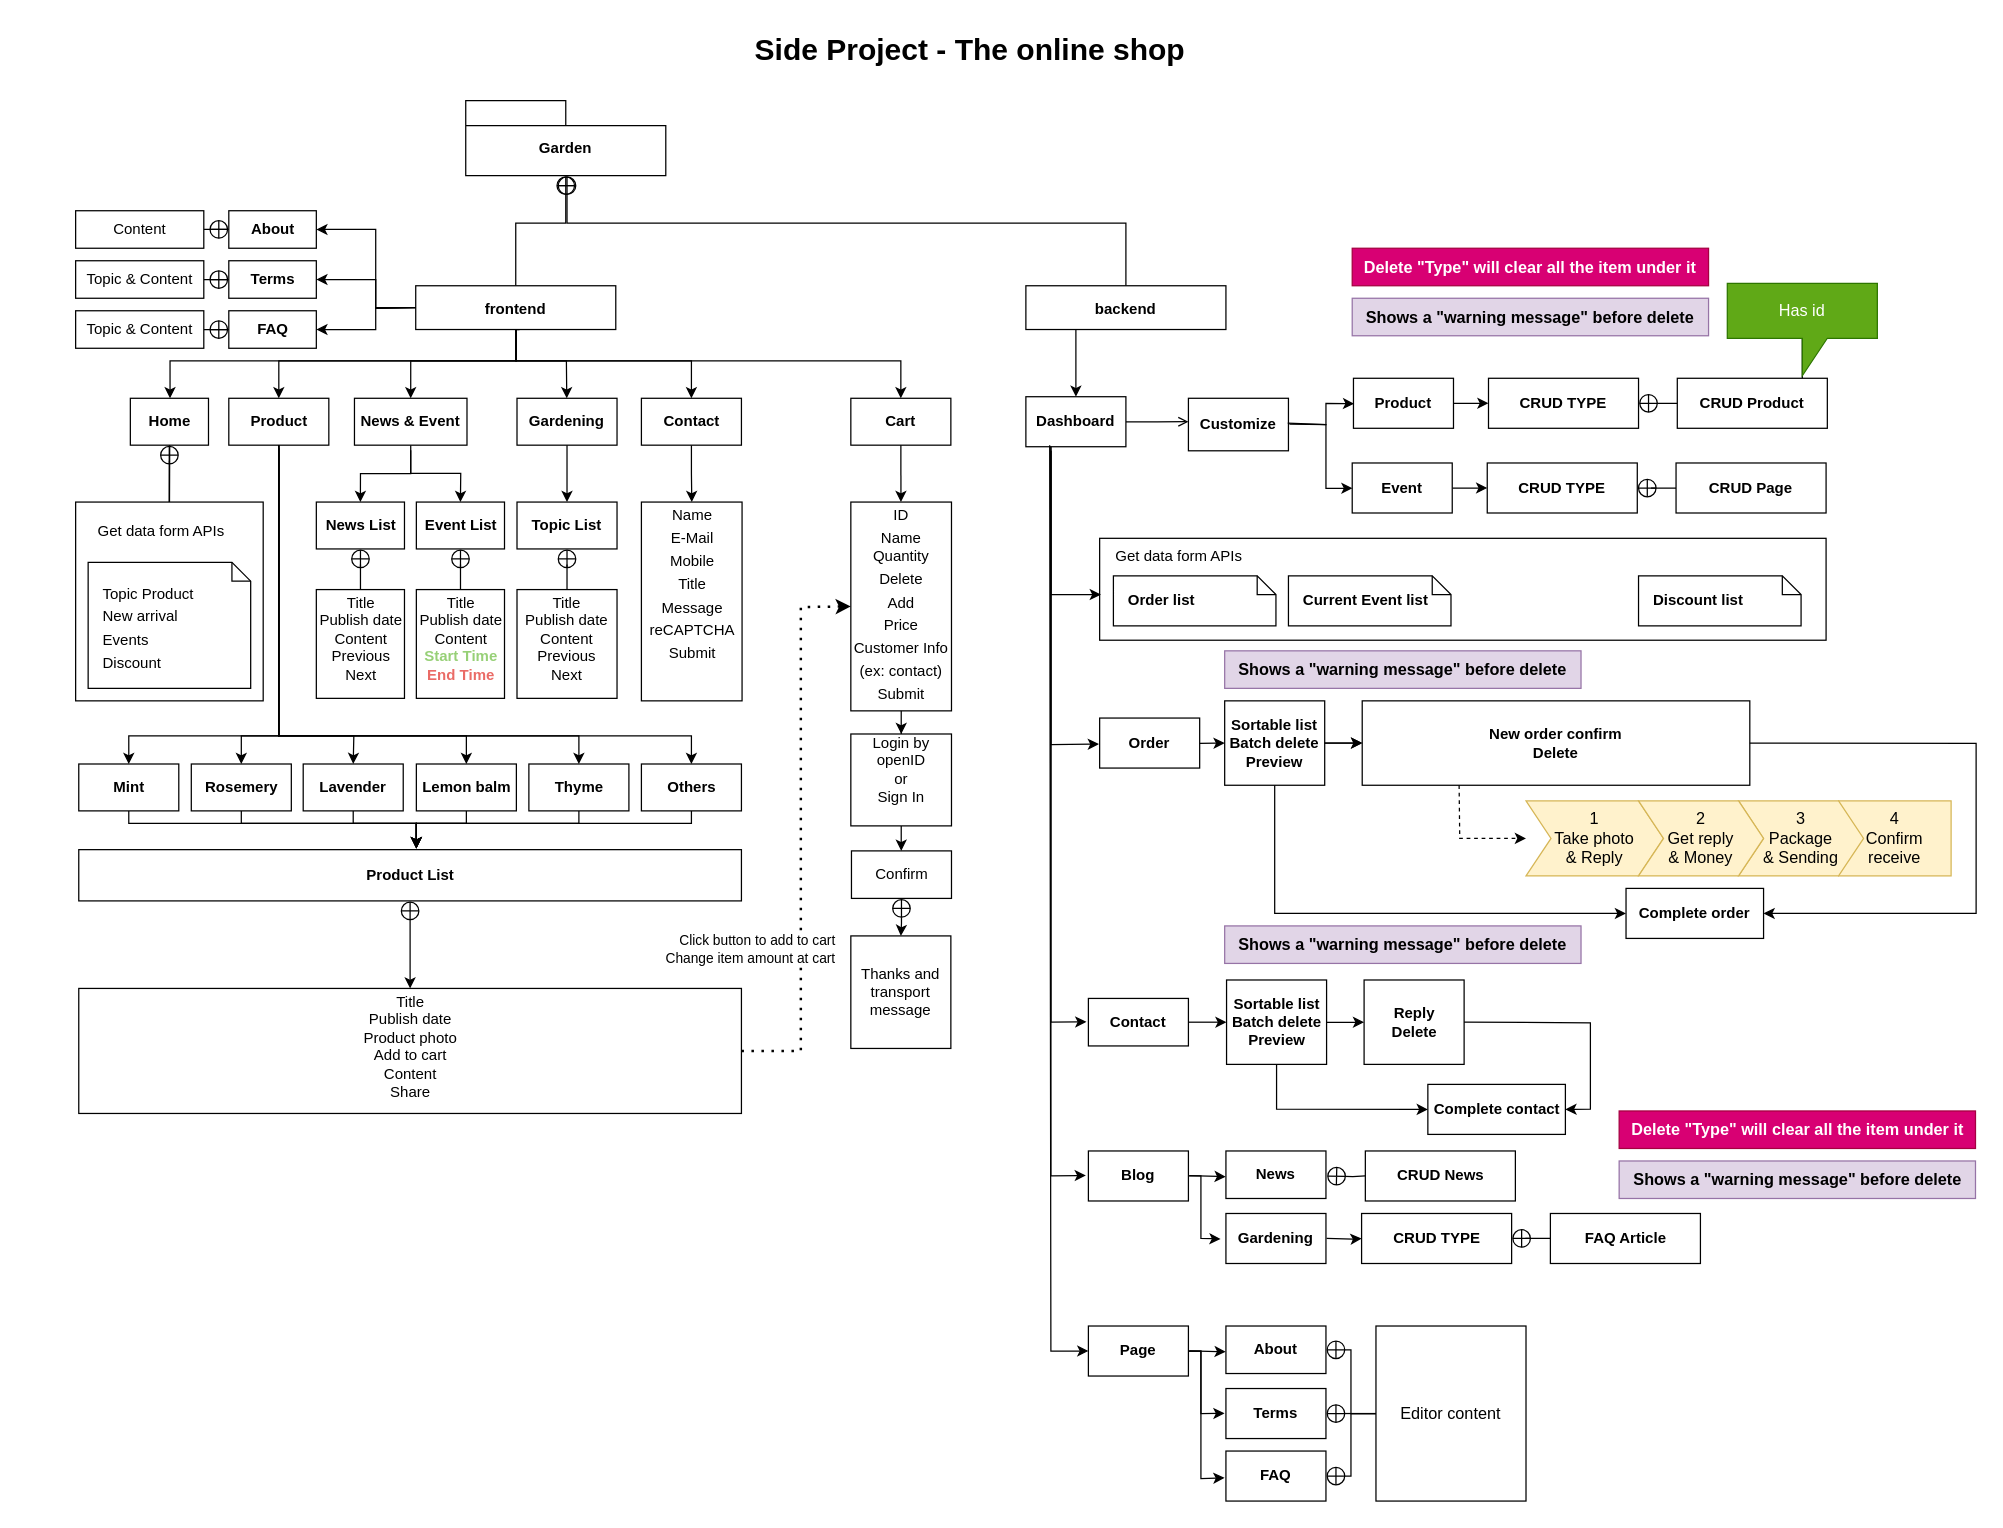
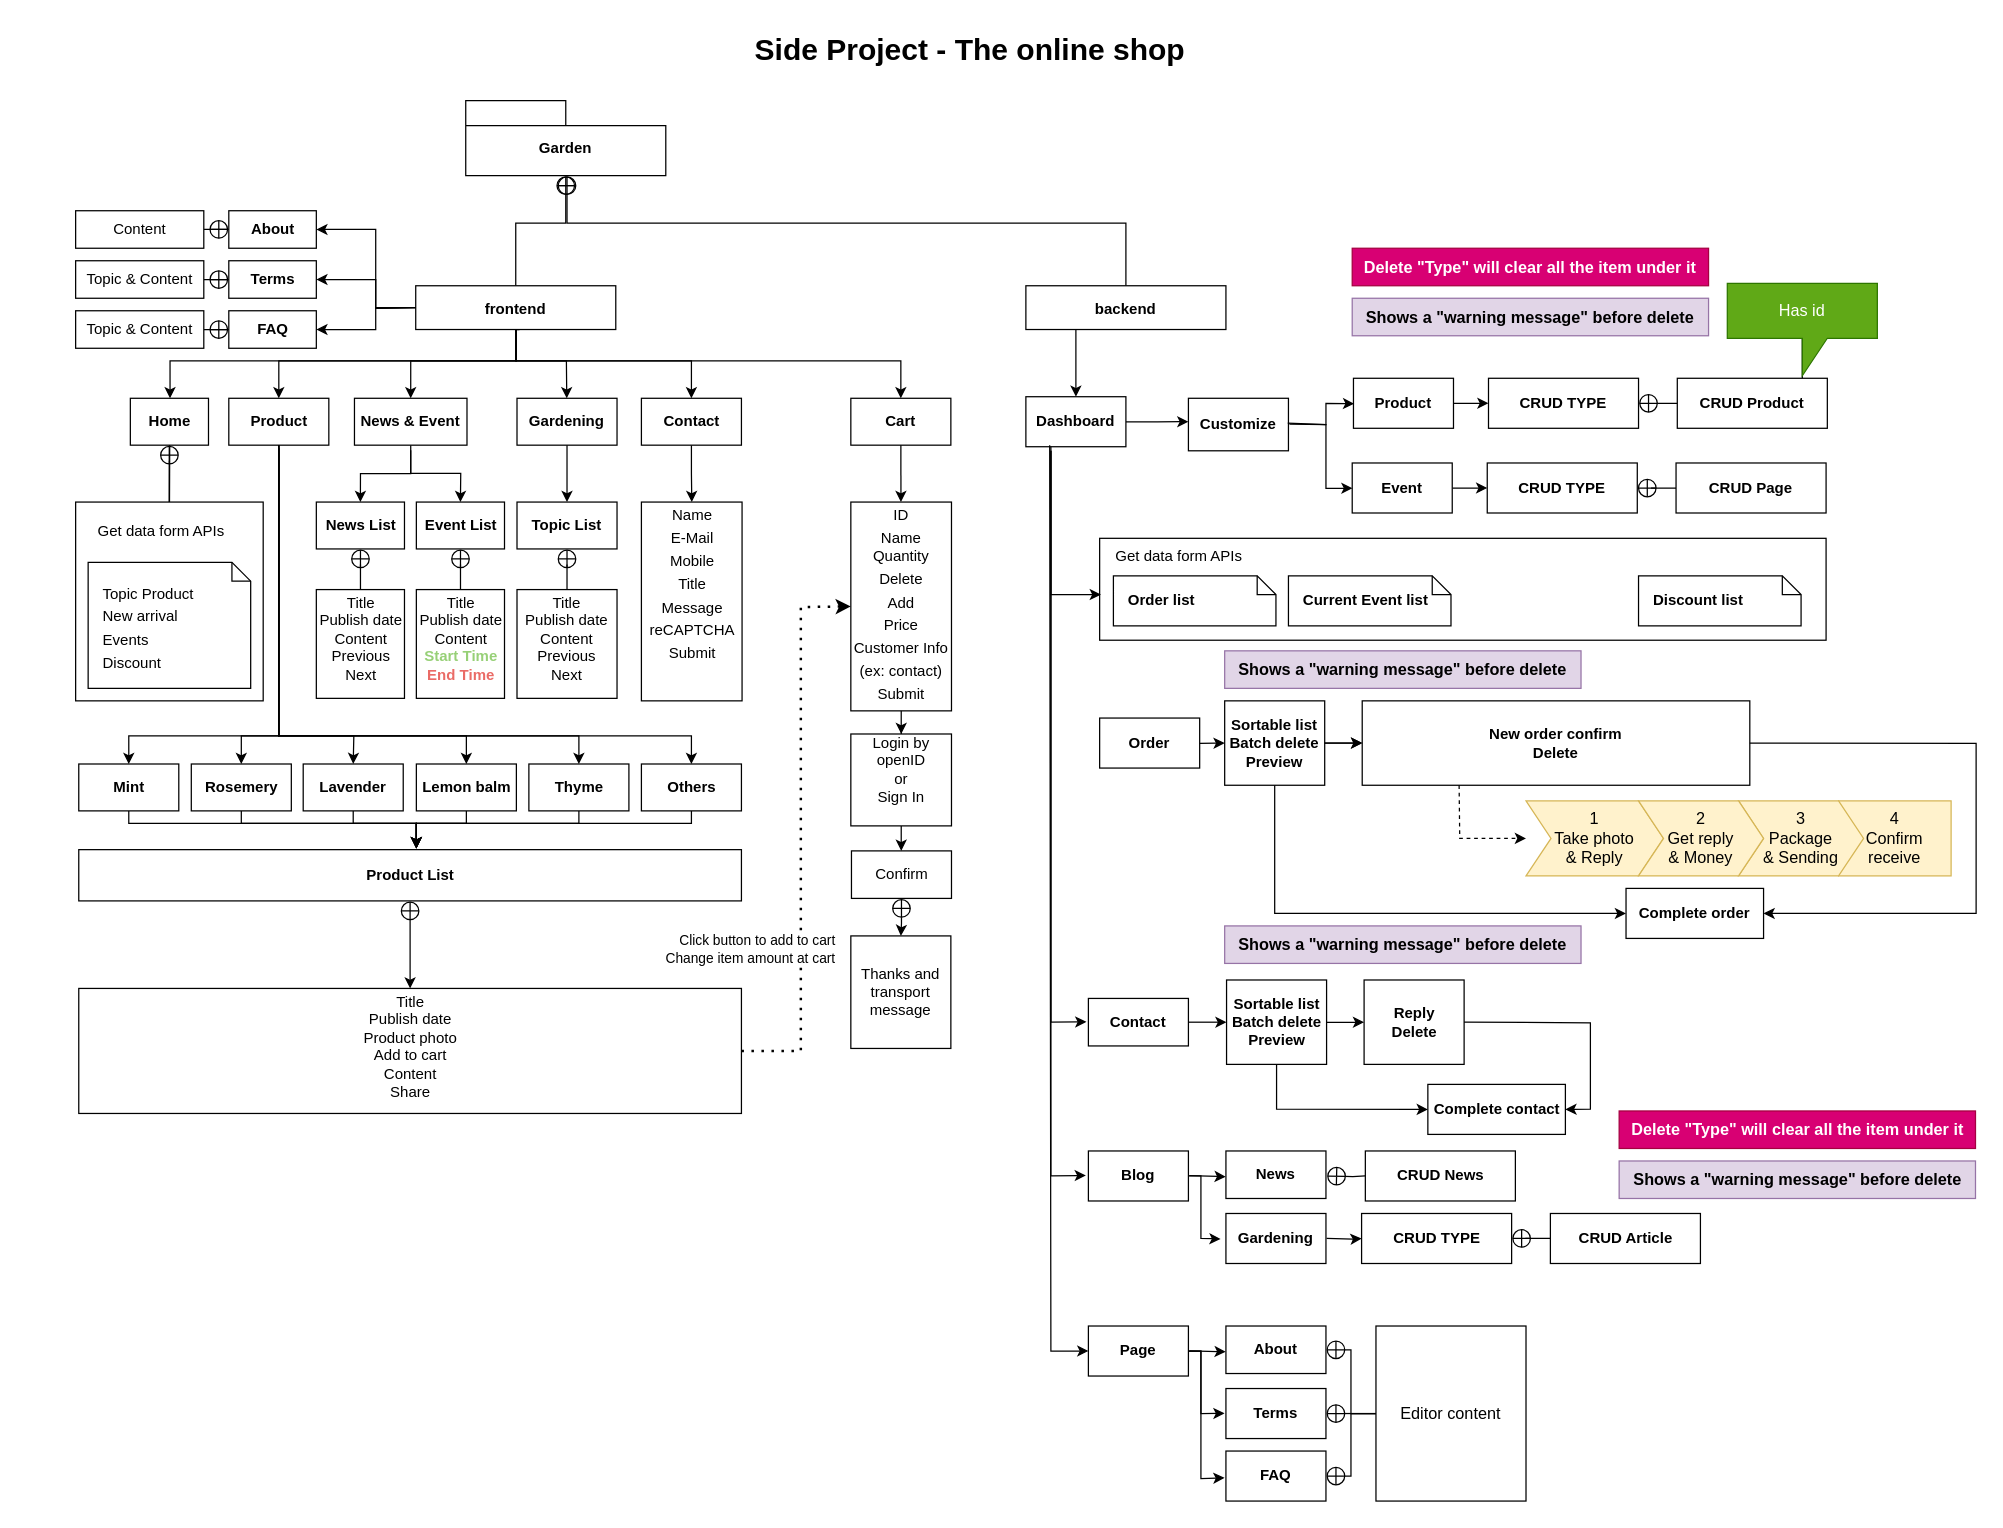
(1180, 422) -> (1178, 422)
(1072, 744) -> none
(1626, 1238) -> (1626, 1238)
